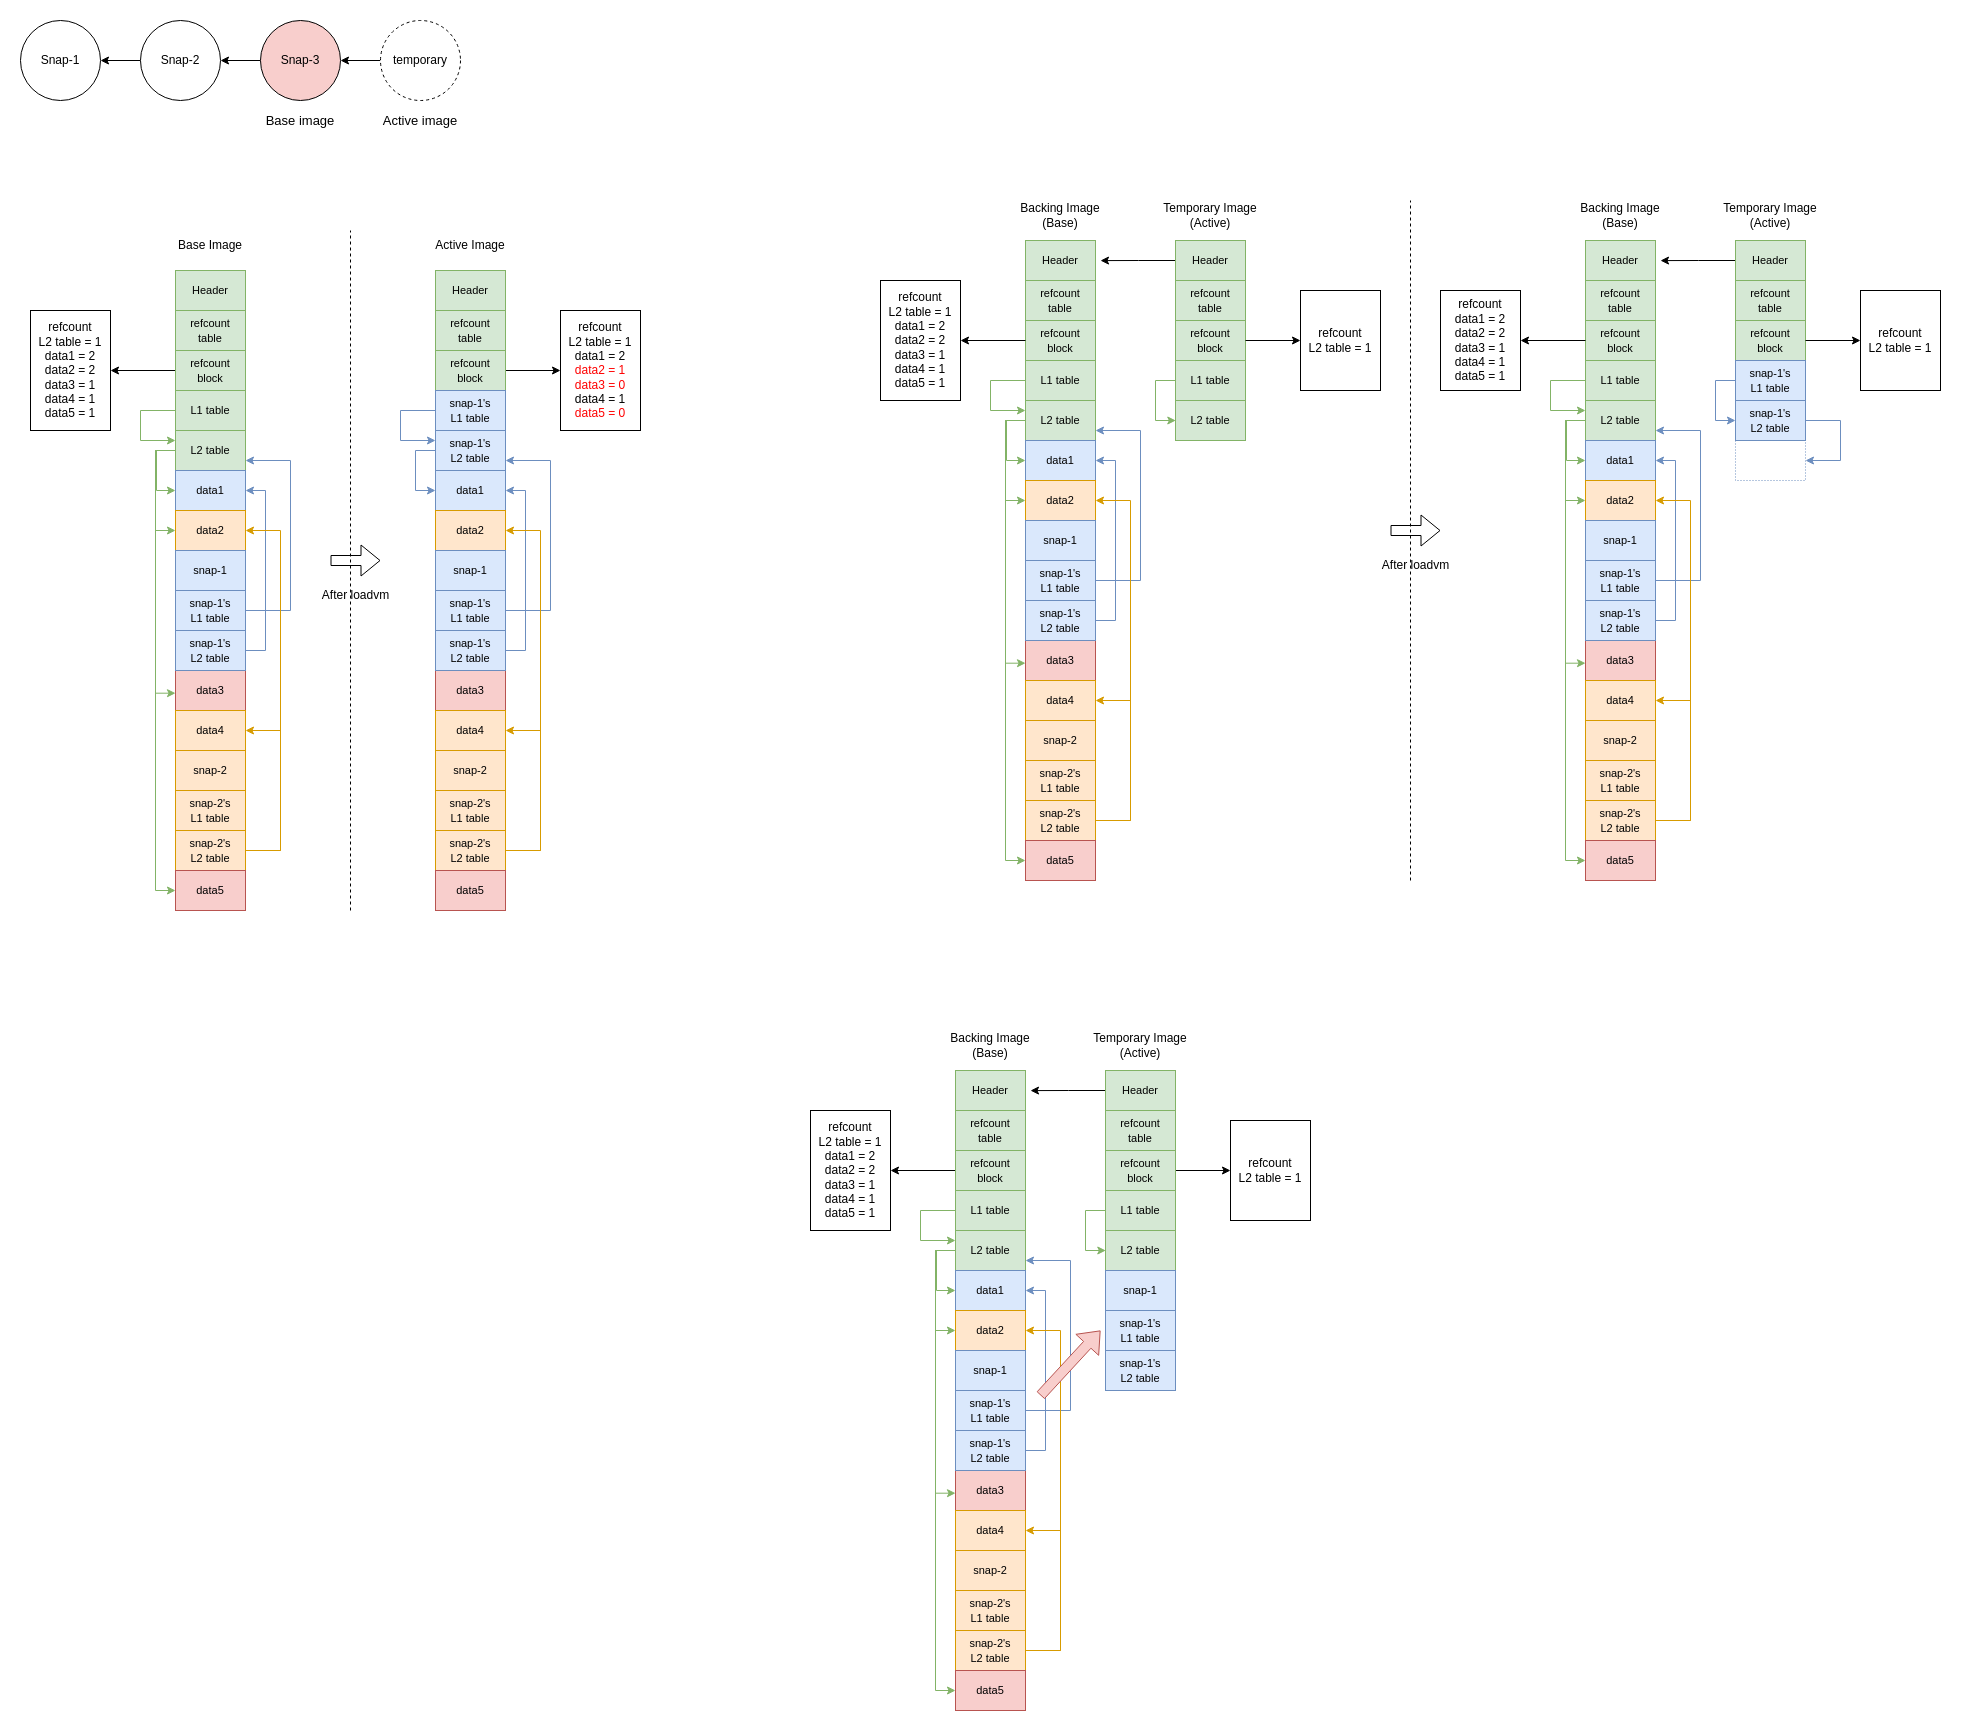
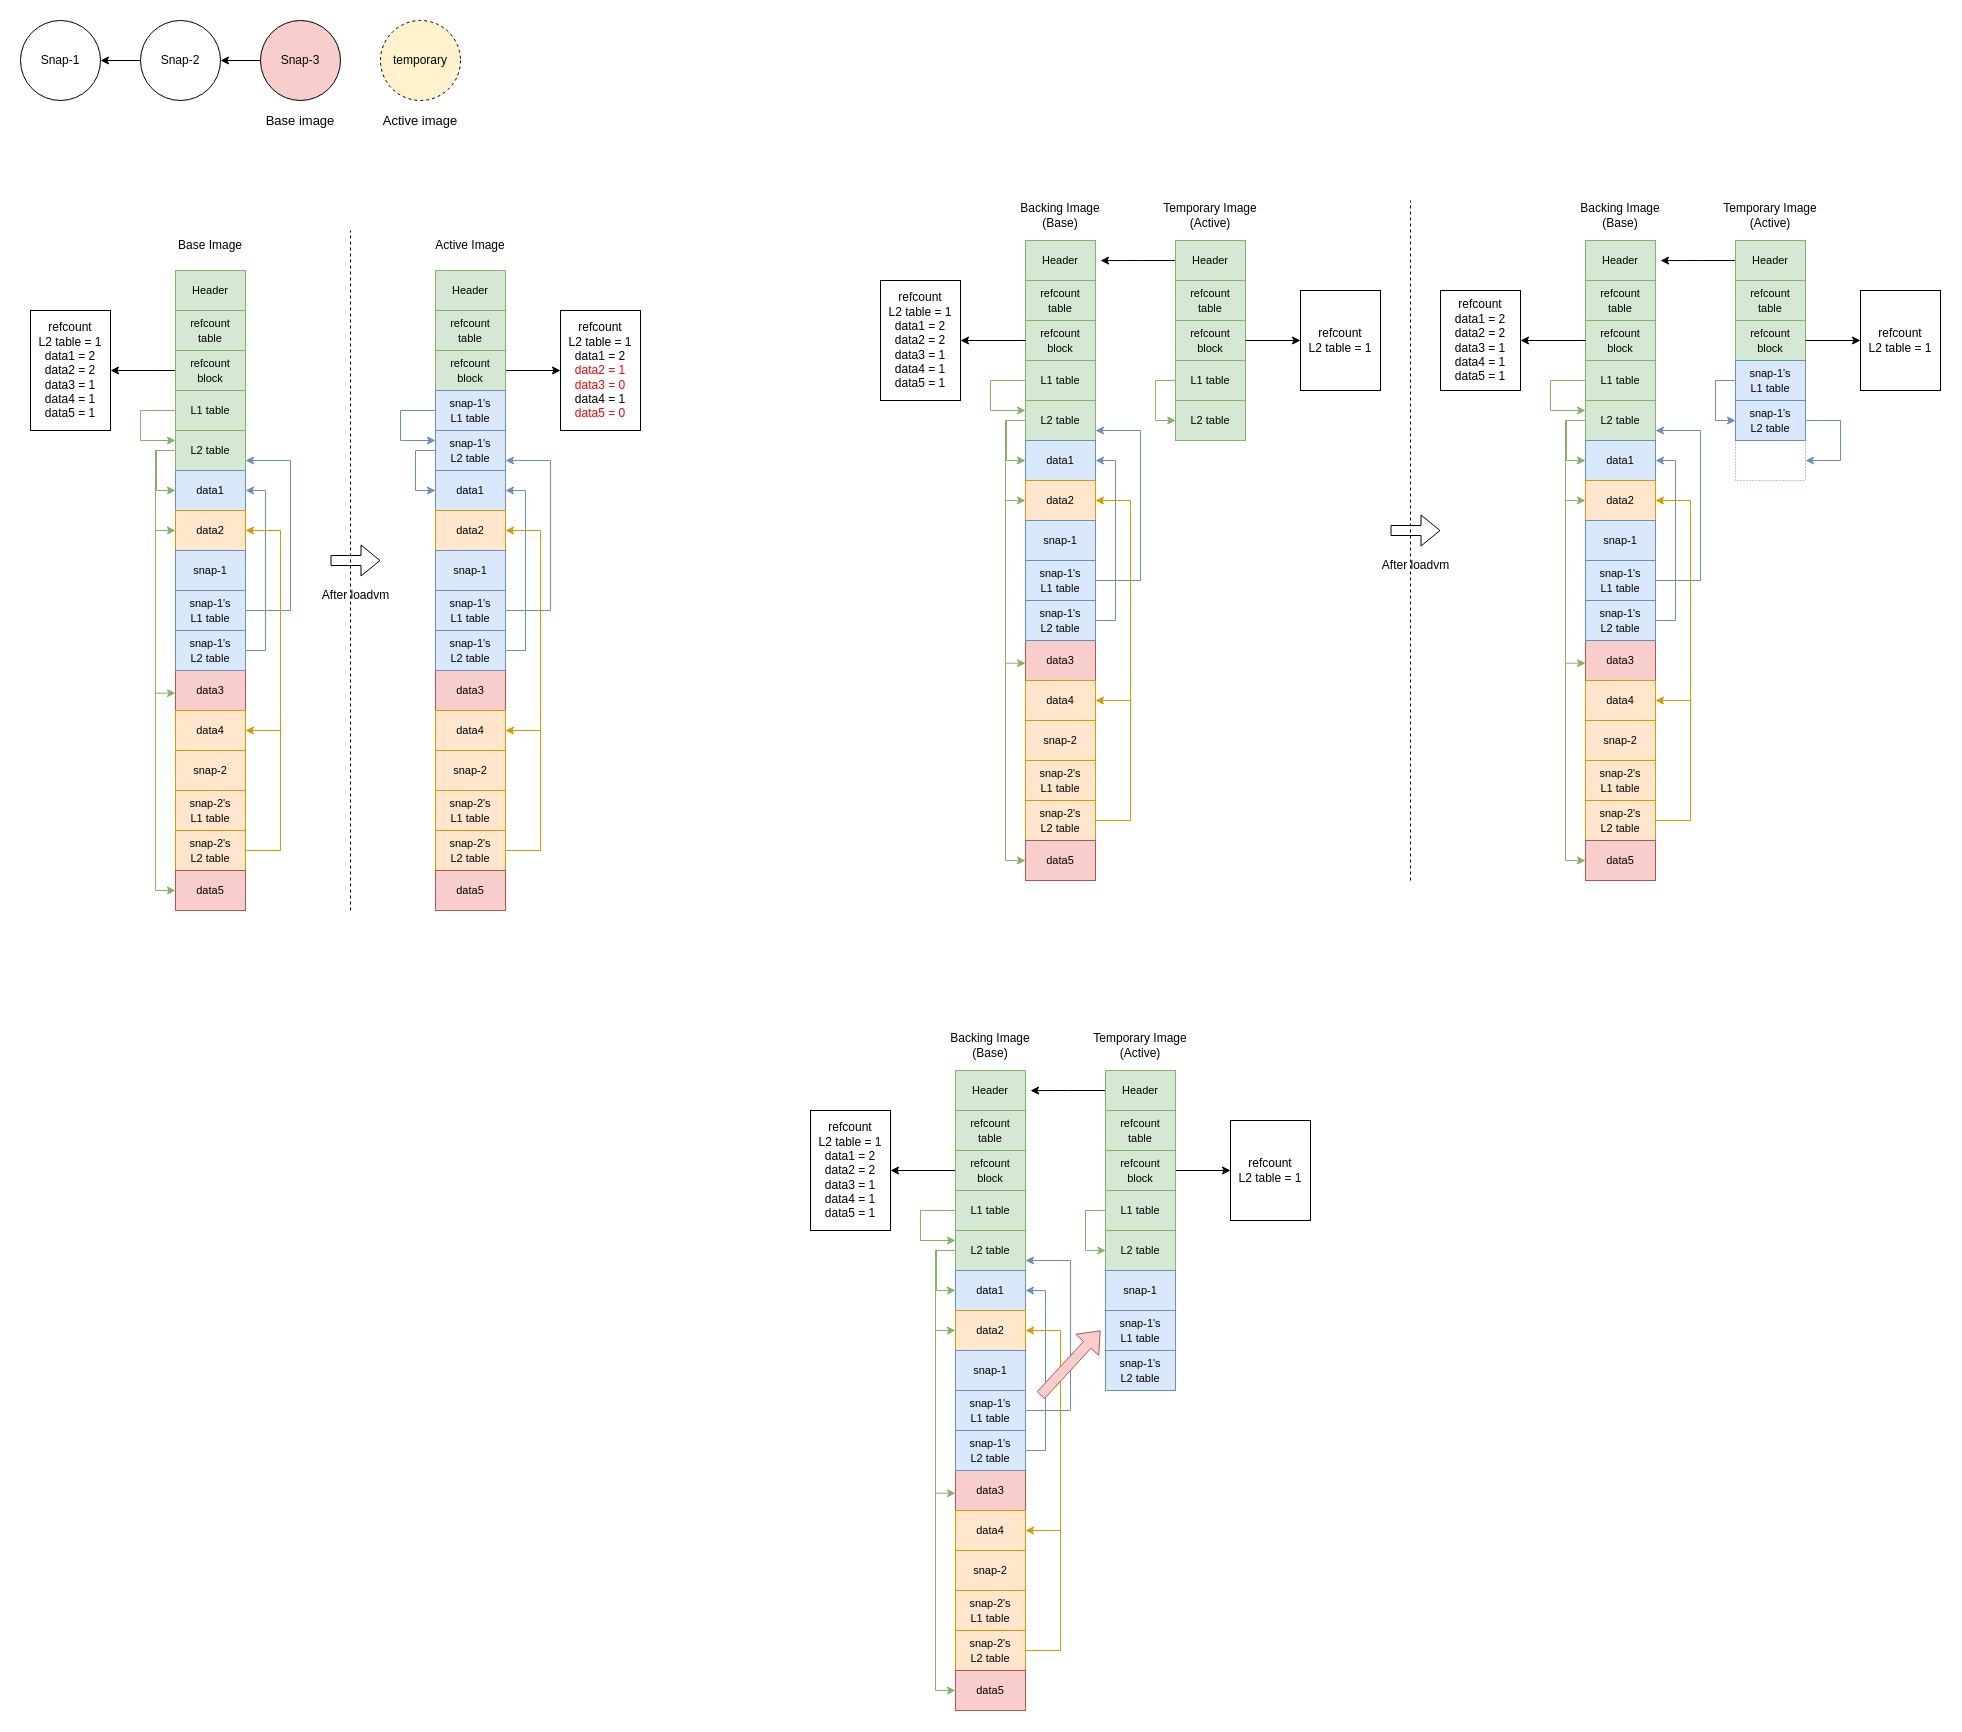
(364, 61) -> none
(421, 61) -> (421, 61)
